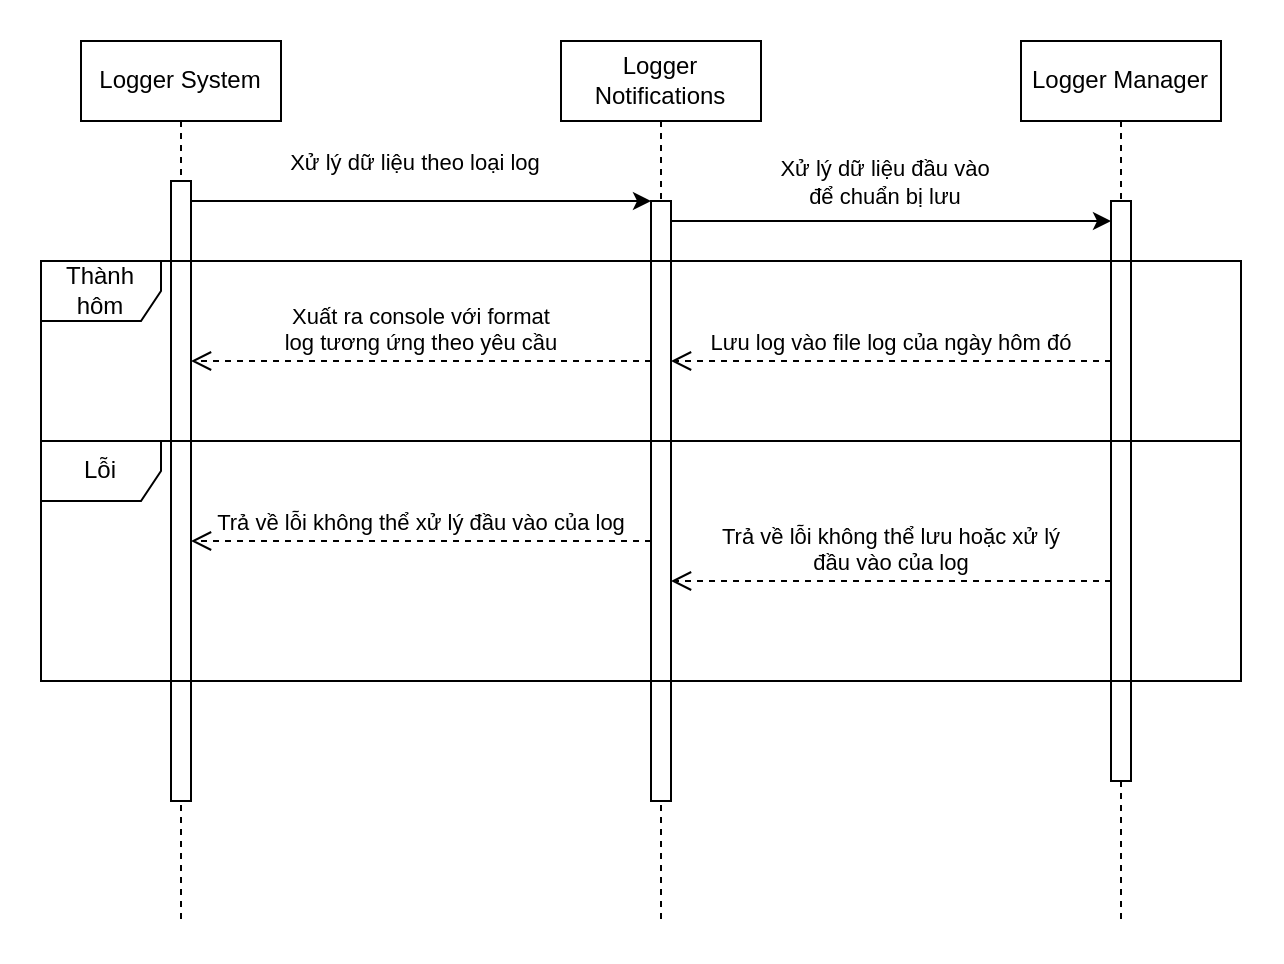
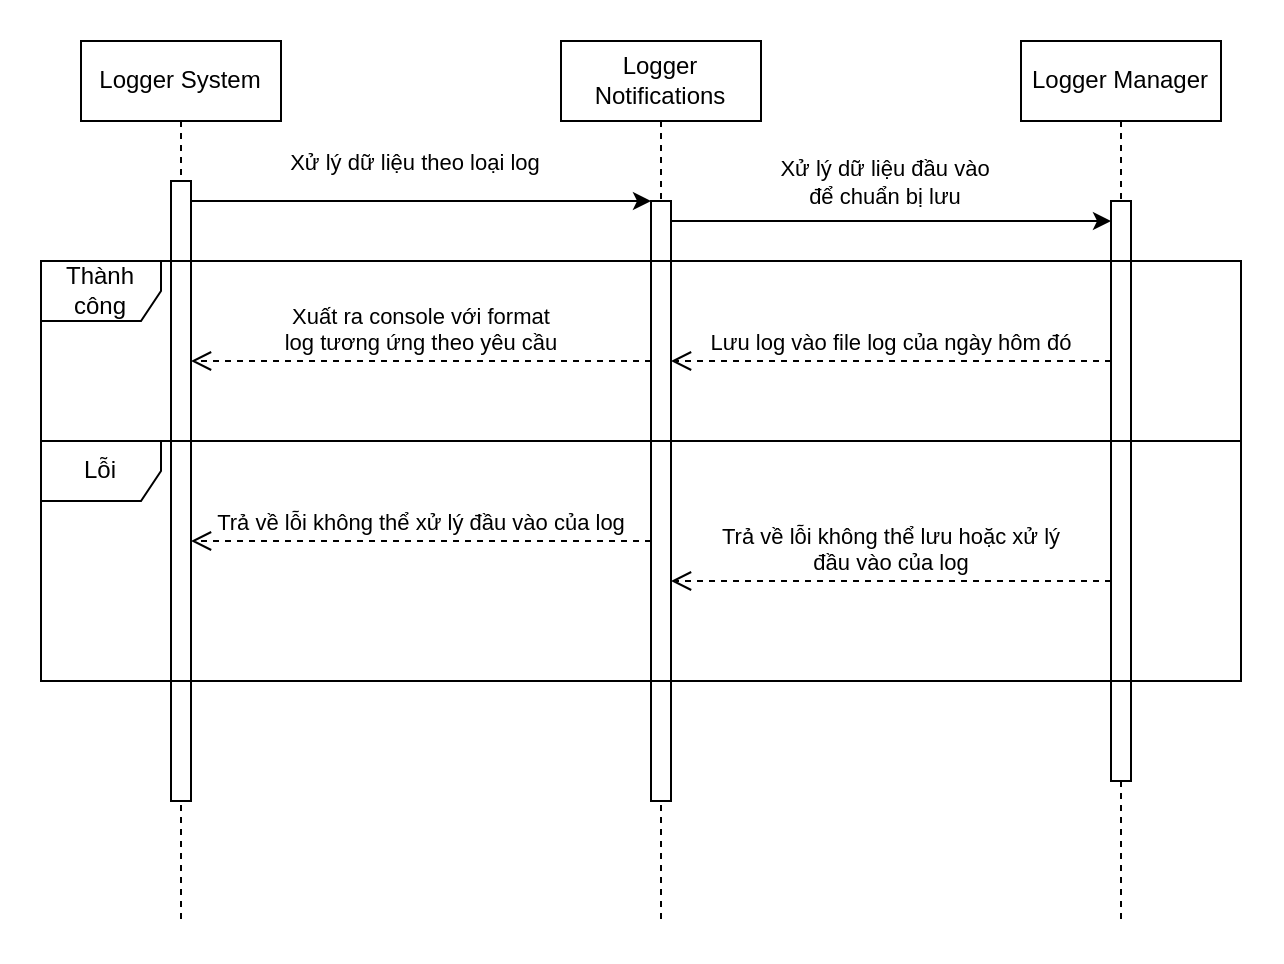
(101, 291) -> (101, 291)
